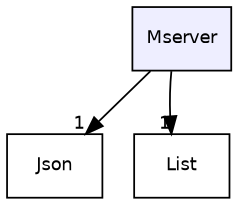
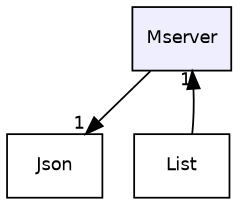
(170, 94) -> (194, 111)
